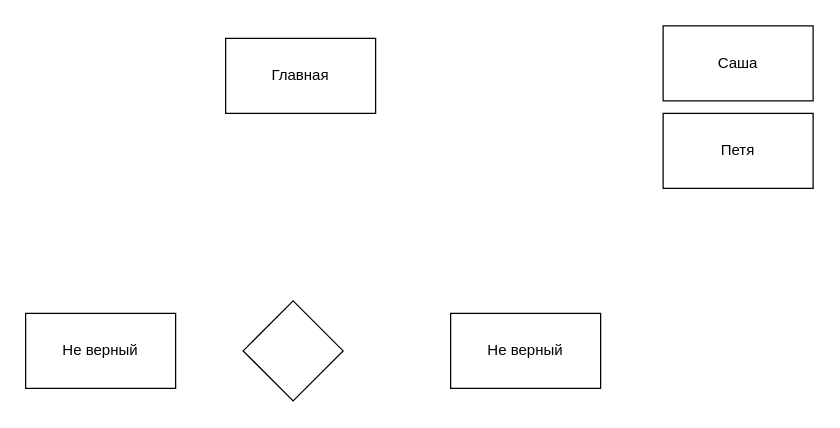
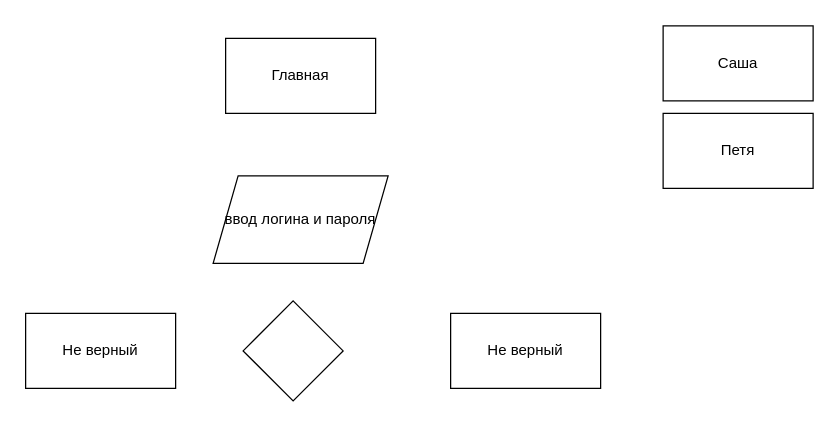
none -> (301, 219)
